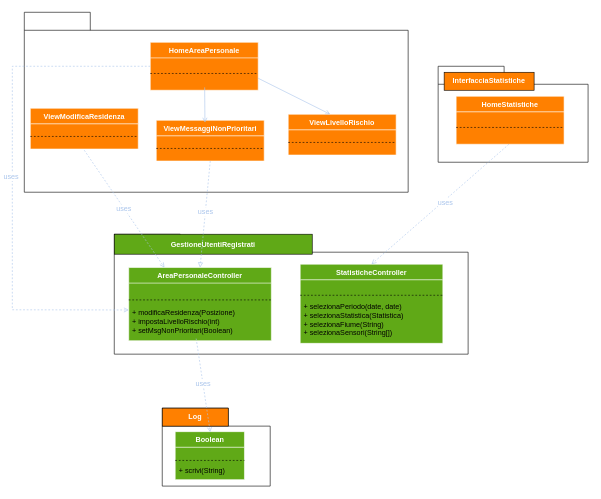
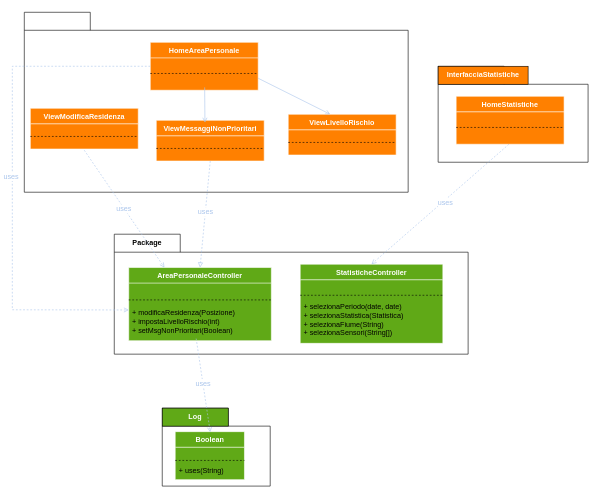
(489, 81) -> (483, 75)
(213, 244) -> none
(195, 417) -> (195, 417)
(208, 471) -> (205, 471)
